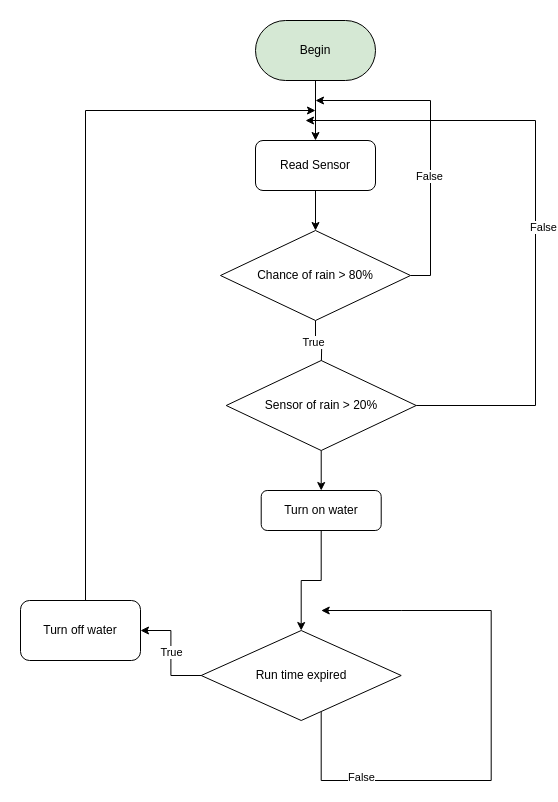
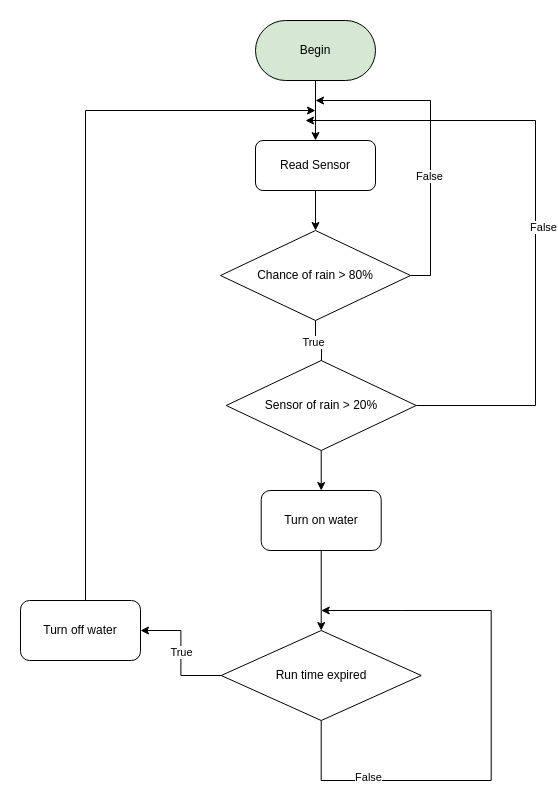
(321, 511) -> (321, 521)
(301, 676) -> (321, 676)
